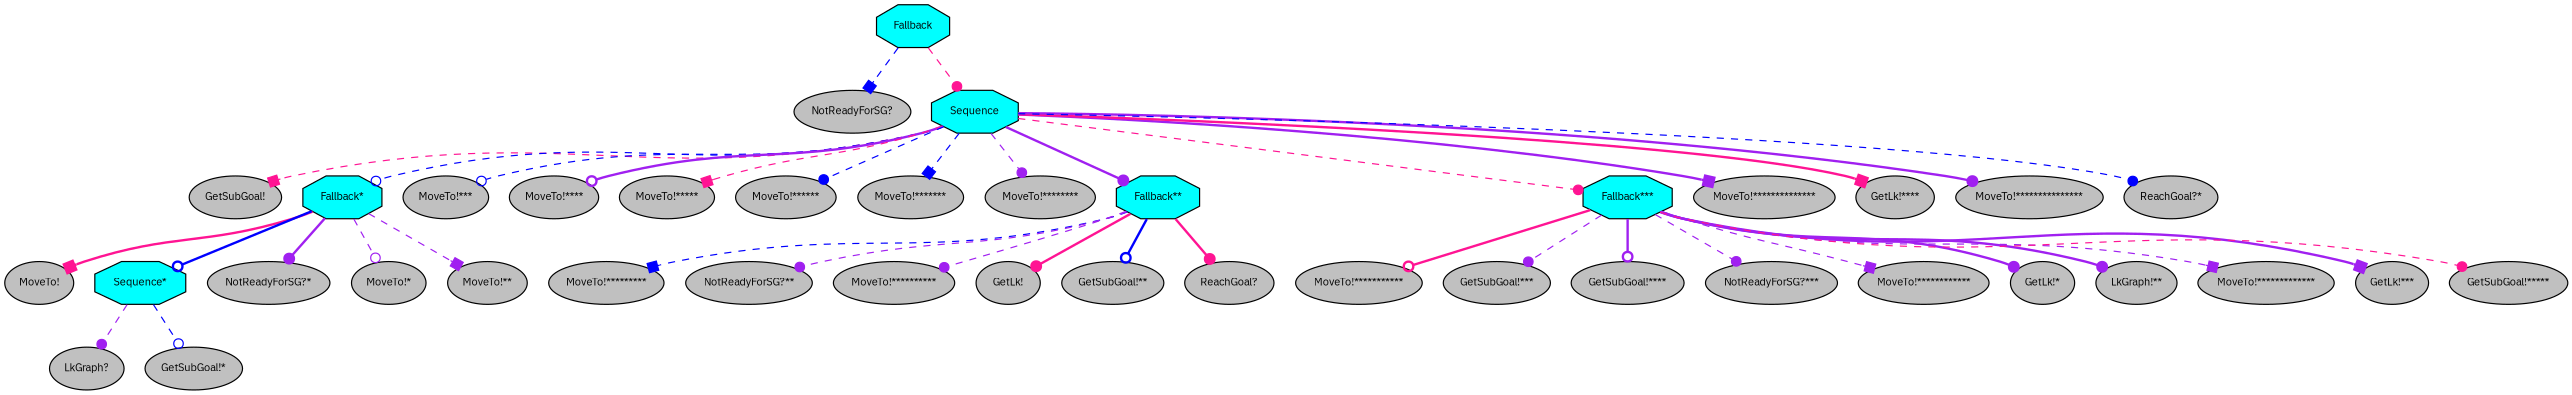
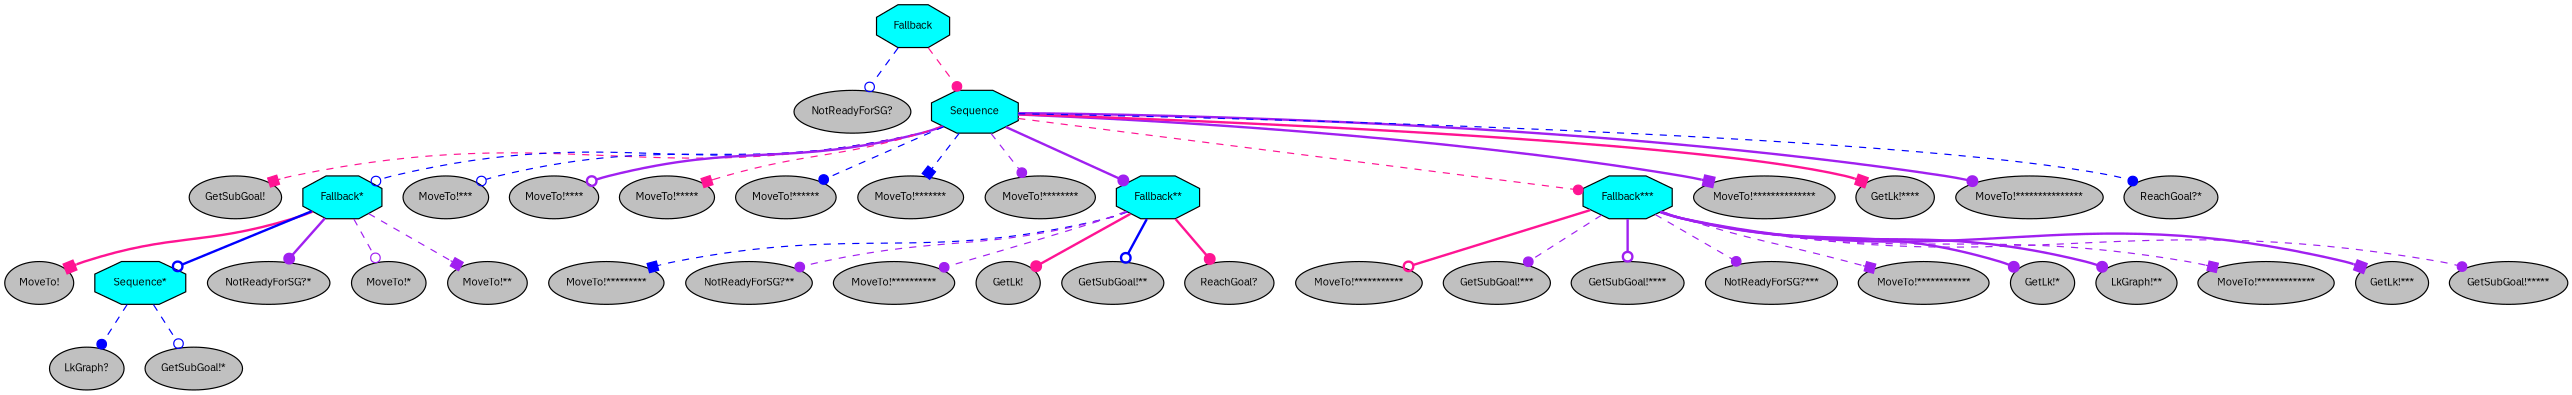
(885, 65) -> (885, 65)
(2098, 242) -> (2098, 242)
(116, 322) -> (116, 322)
